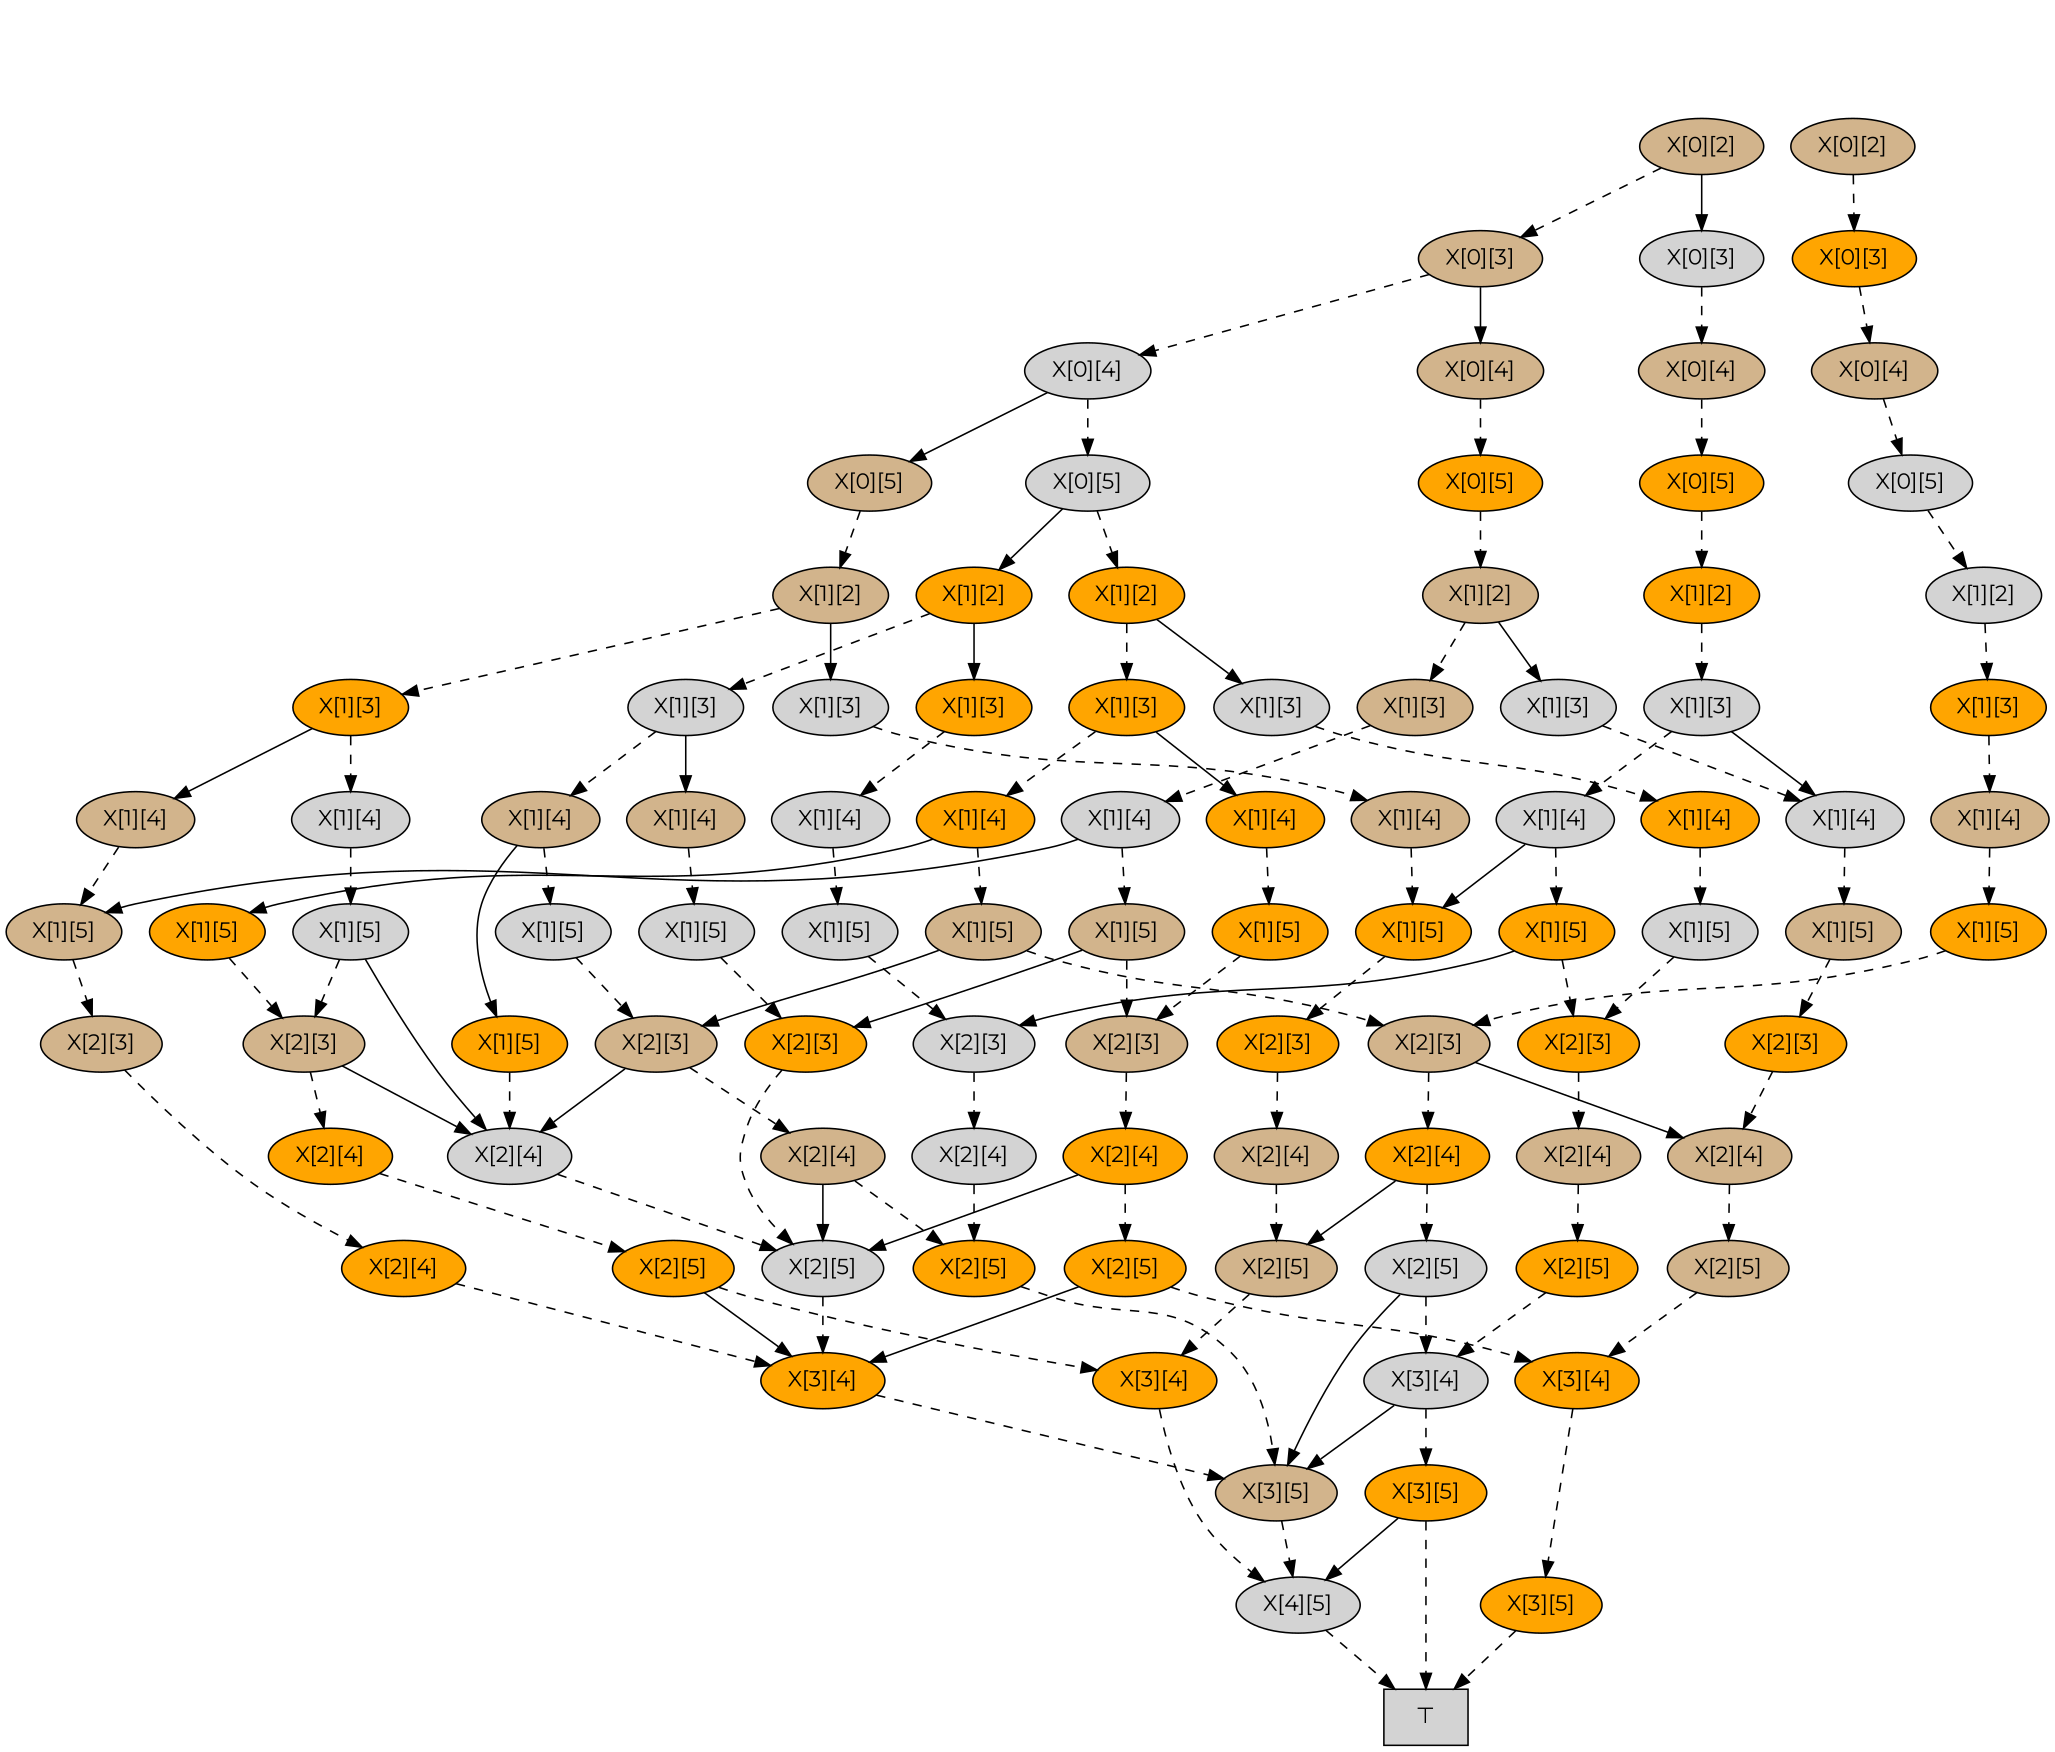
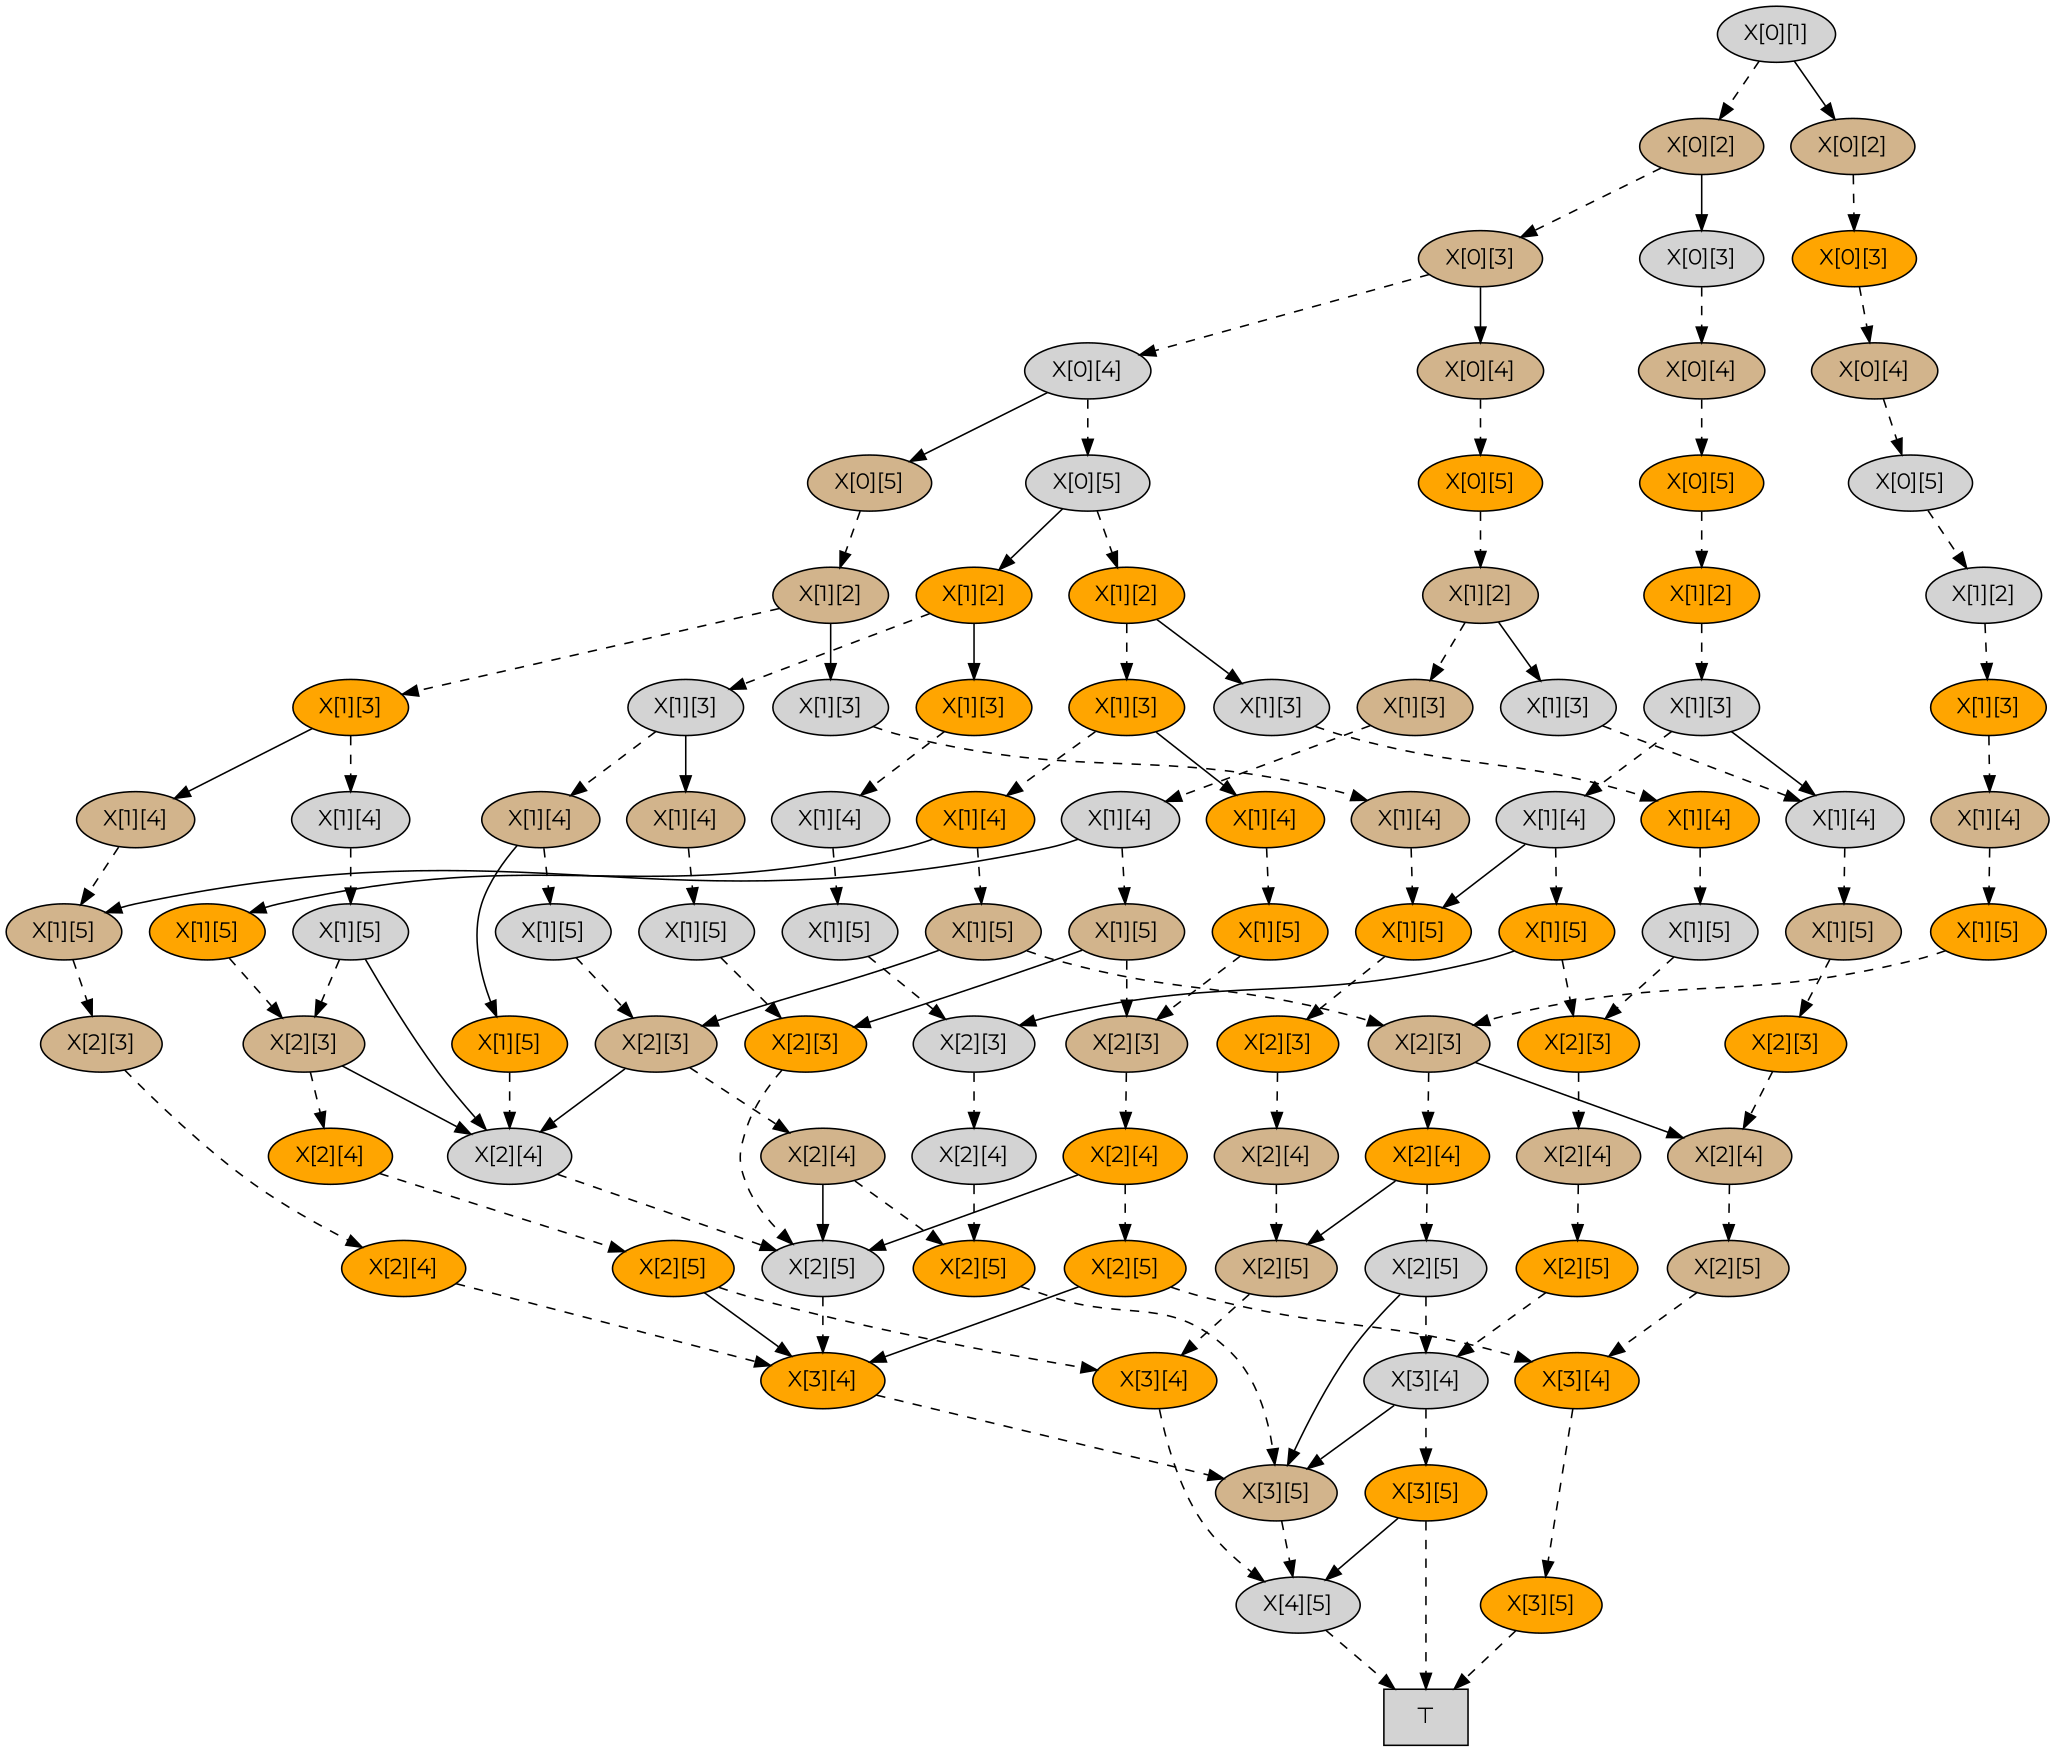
none -> (1776, 34)
